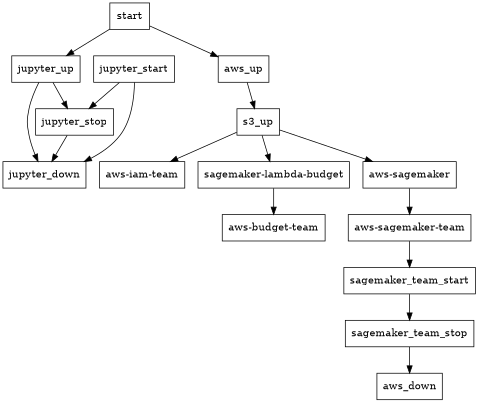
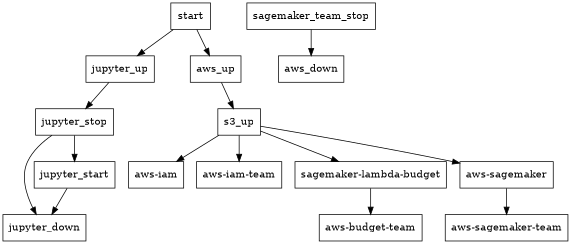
(107, 93) -> (75, 145)
(27, 118) -> none
none -> (156, 175)
(410, 281) -> none
